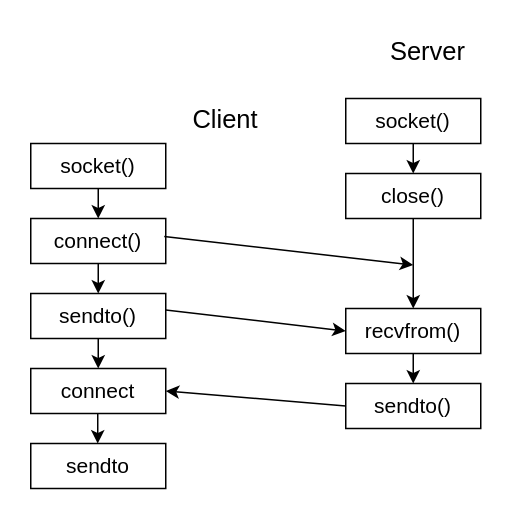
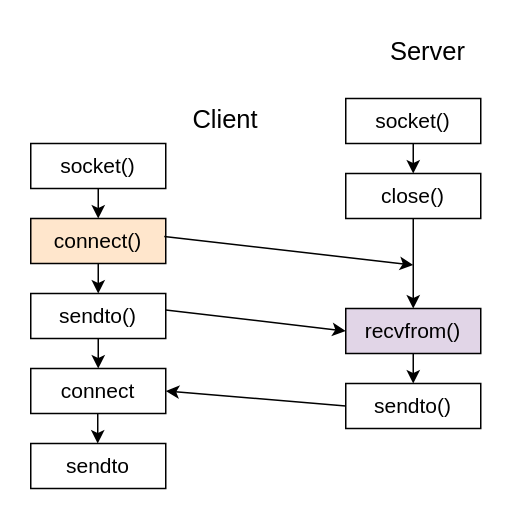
(98, 241) -> (98, 241)
(413, 331) -> (413, 331)
